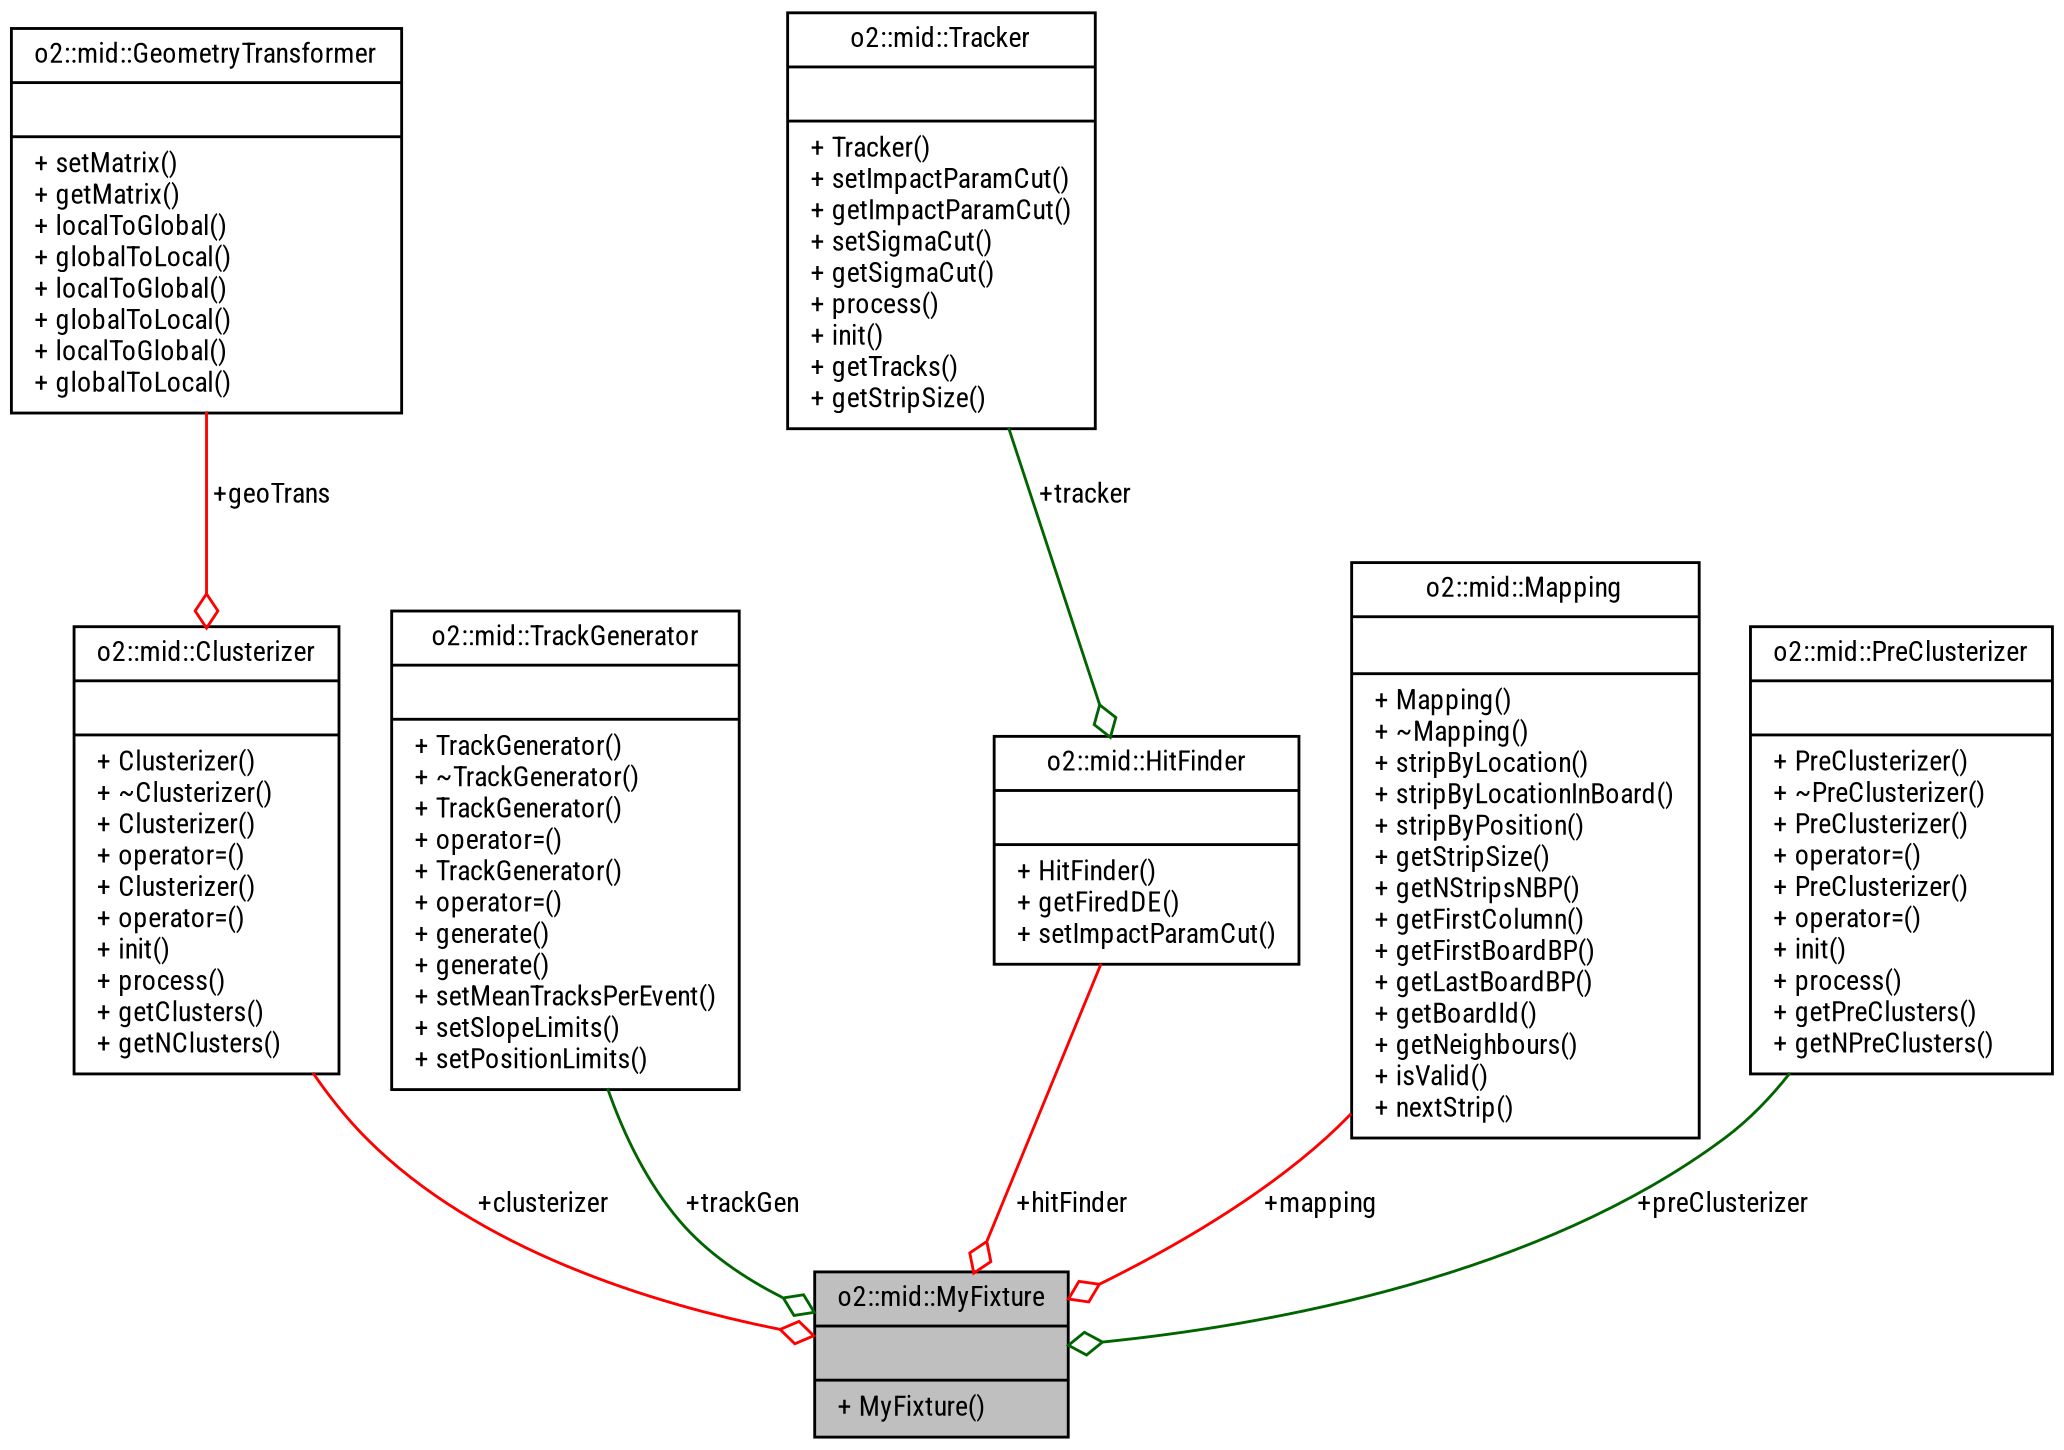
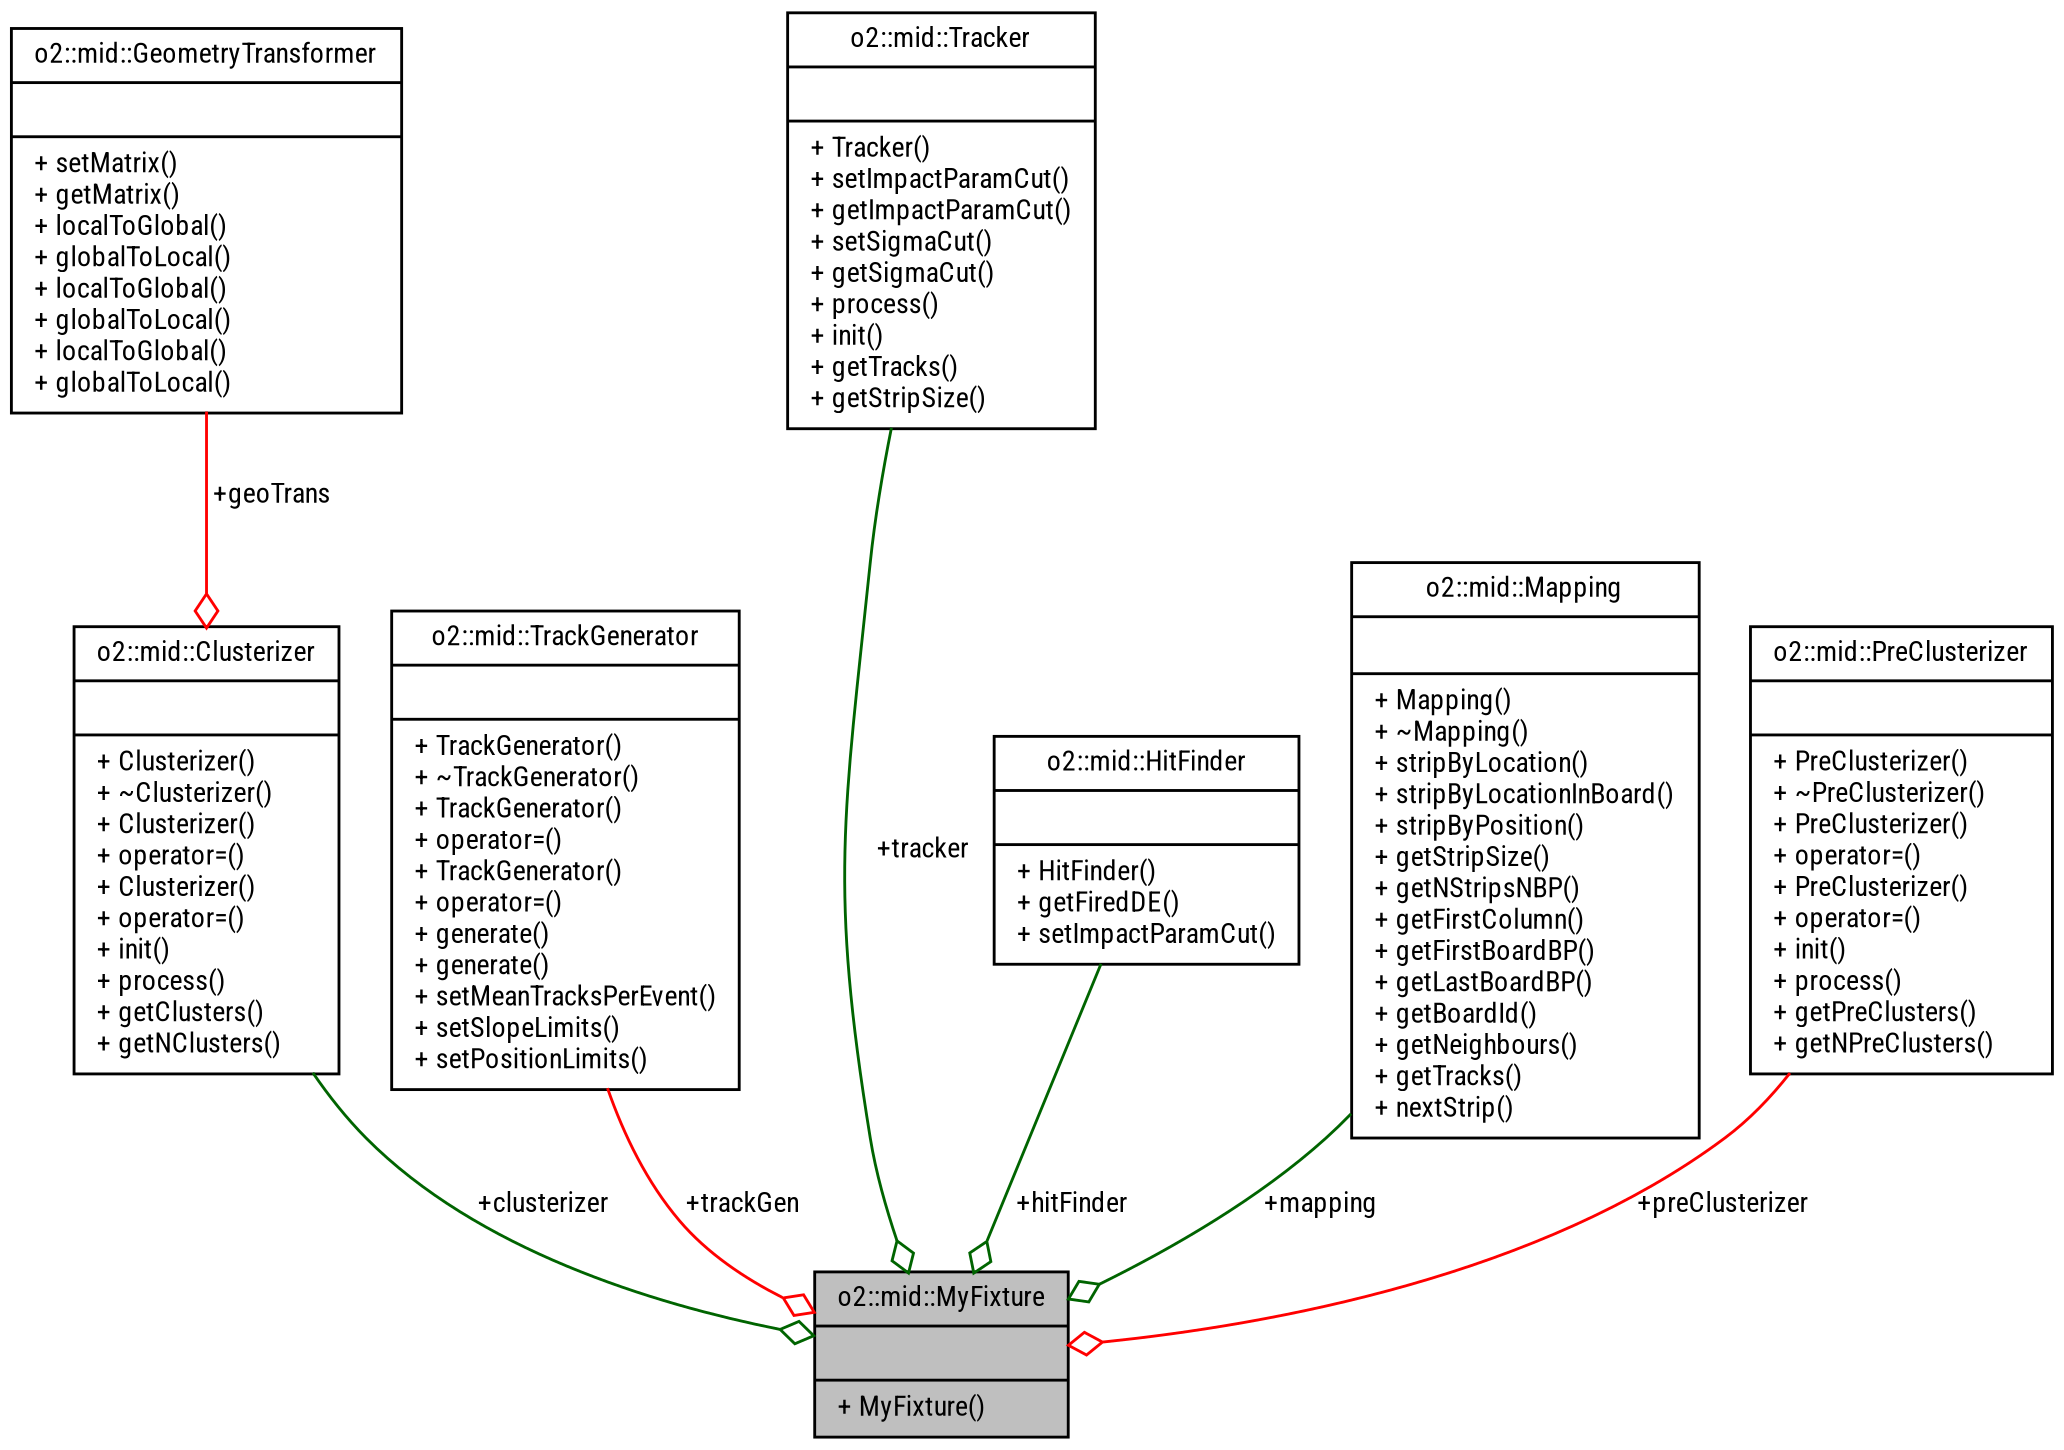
(1054, 566) -> (846, 835)
(1431, 1077) -> (1449, 1077)
(1044, 1102) -> (1044, 1102)
(1232, 1209) -> (1232, 1209)
(672, 1212) -> (672, 1212)
(521, 1245) -> (521, 1245)
(1471, 1265) -> (1471, 1265)
